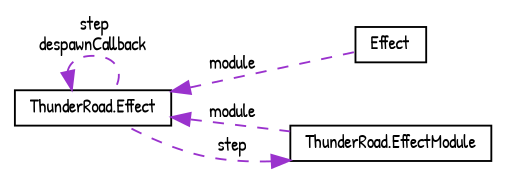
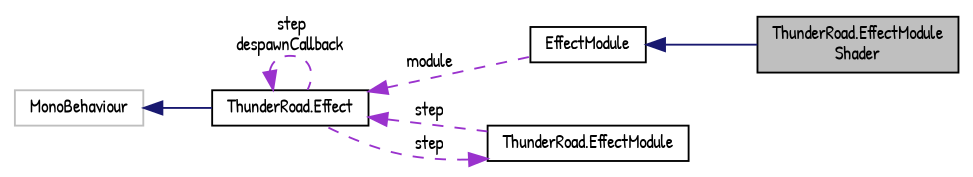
(391, 45) -> (588, 45)
none -> (858, 45)
none -> (79, 108)
(231, 113) -> (428, 111)
